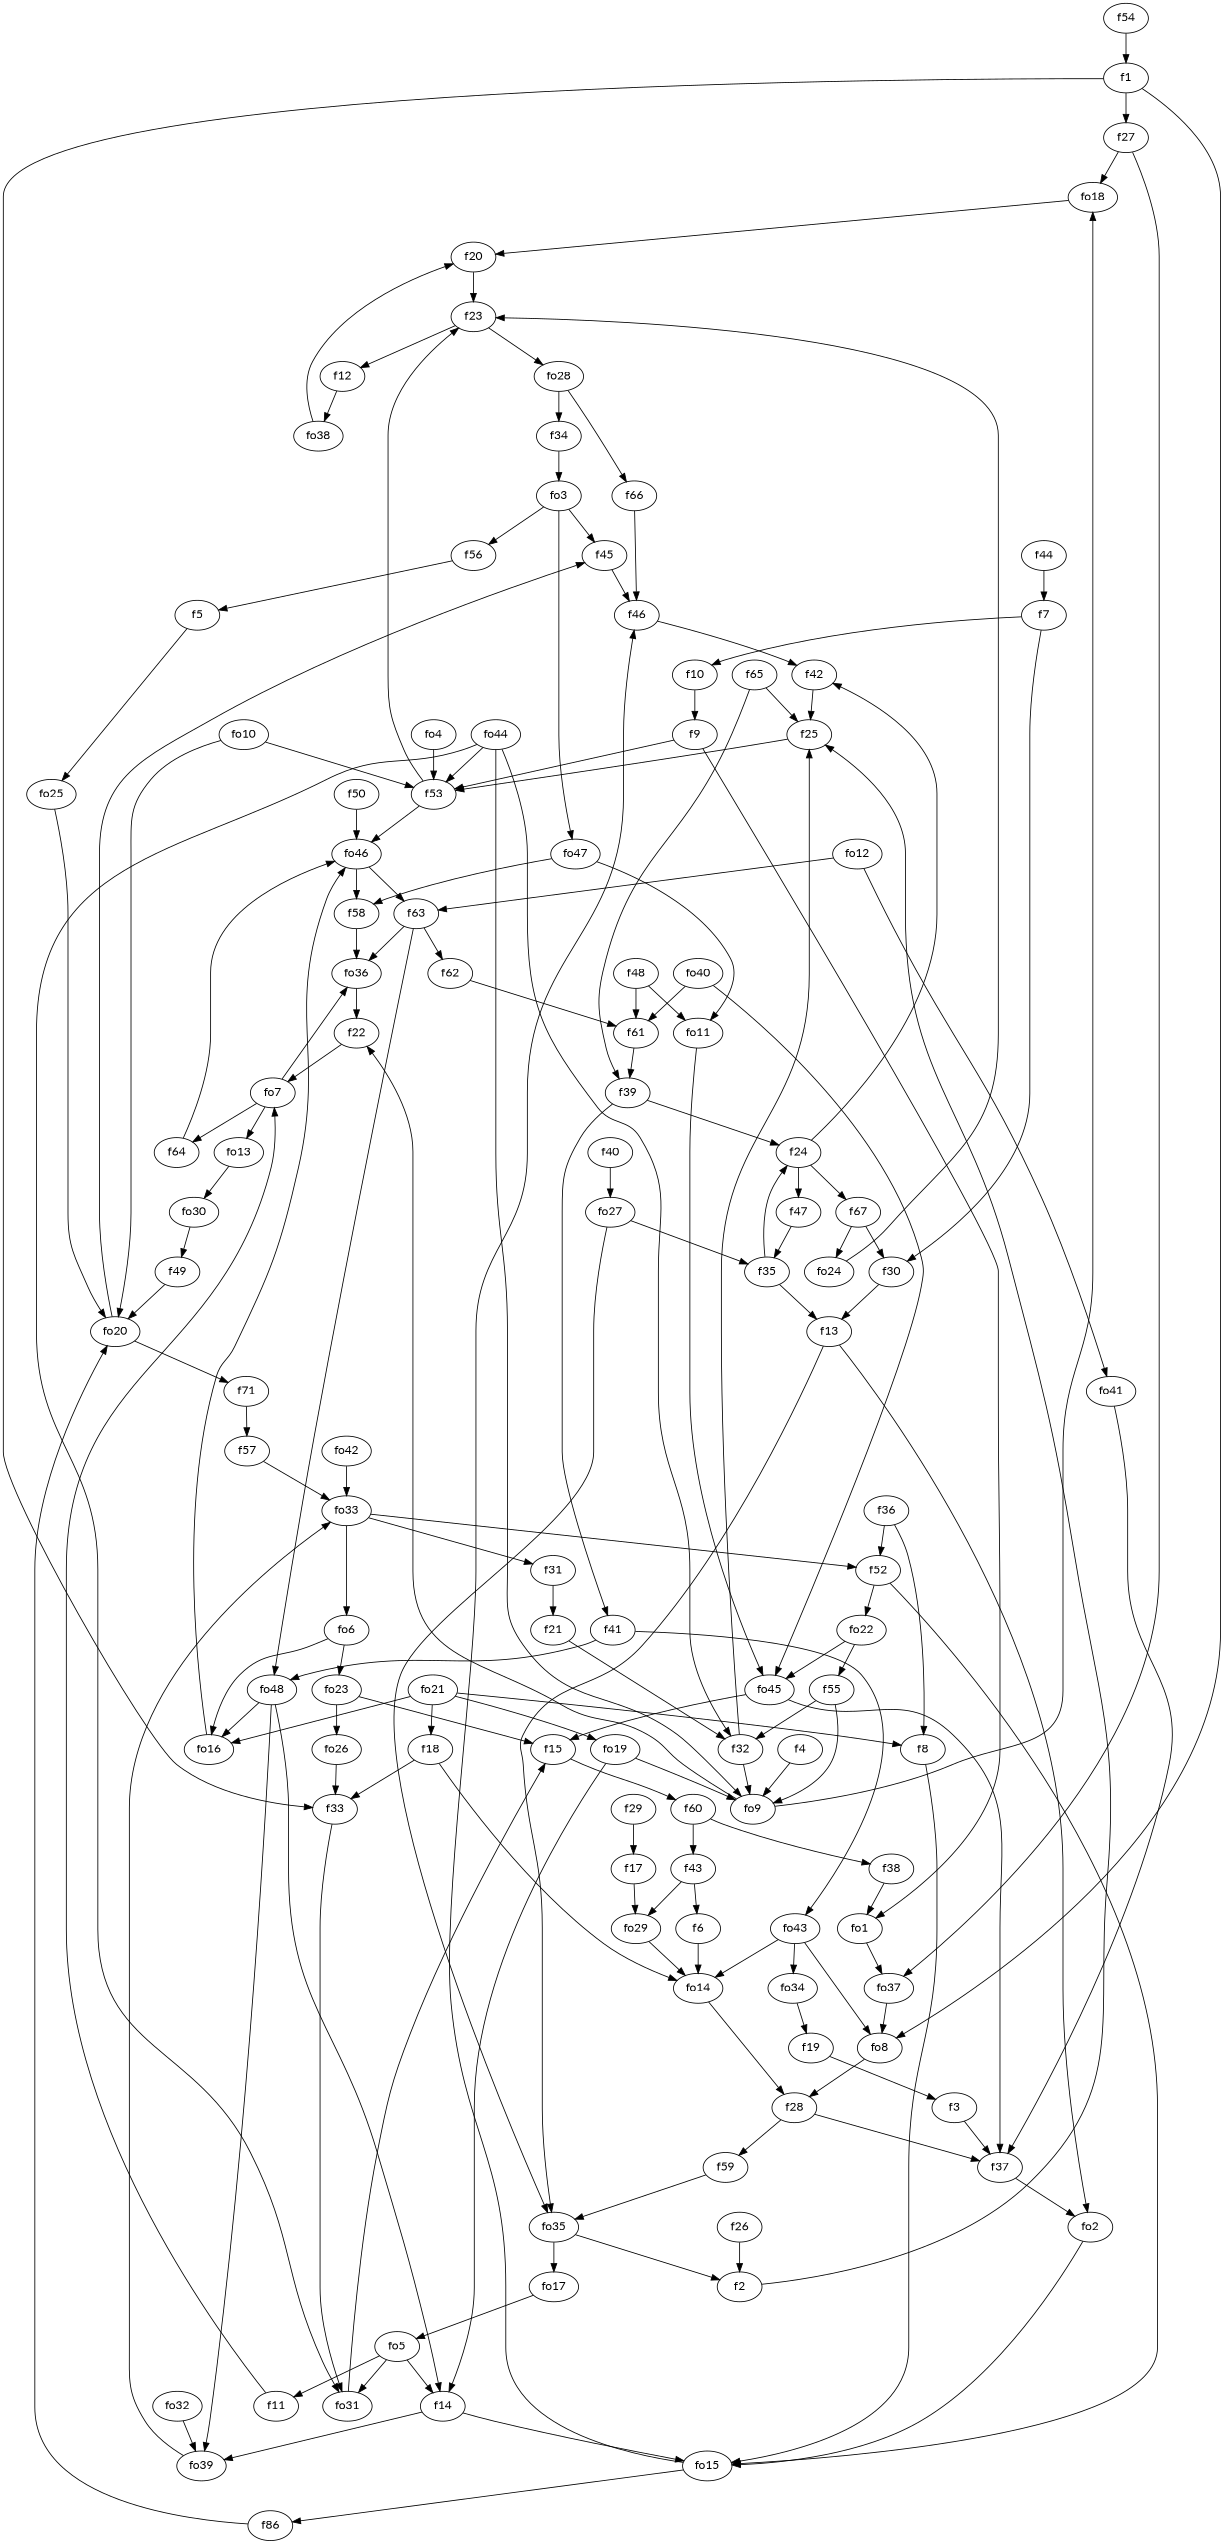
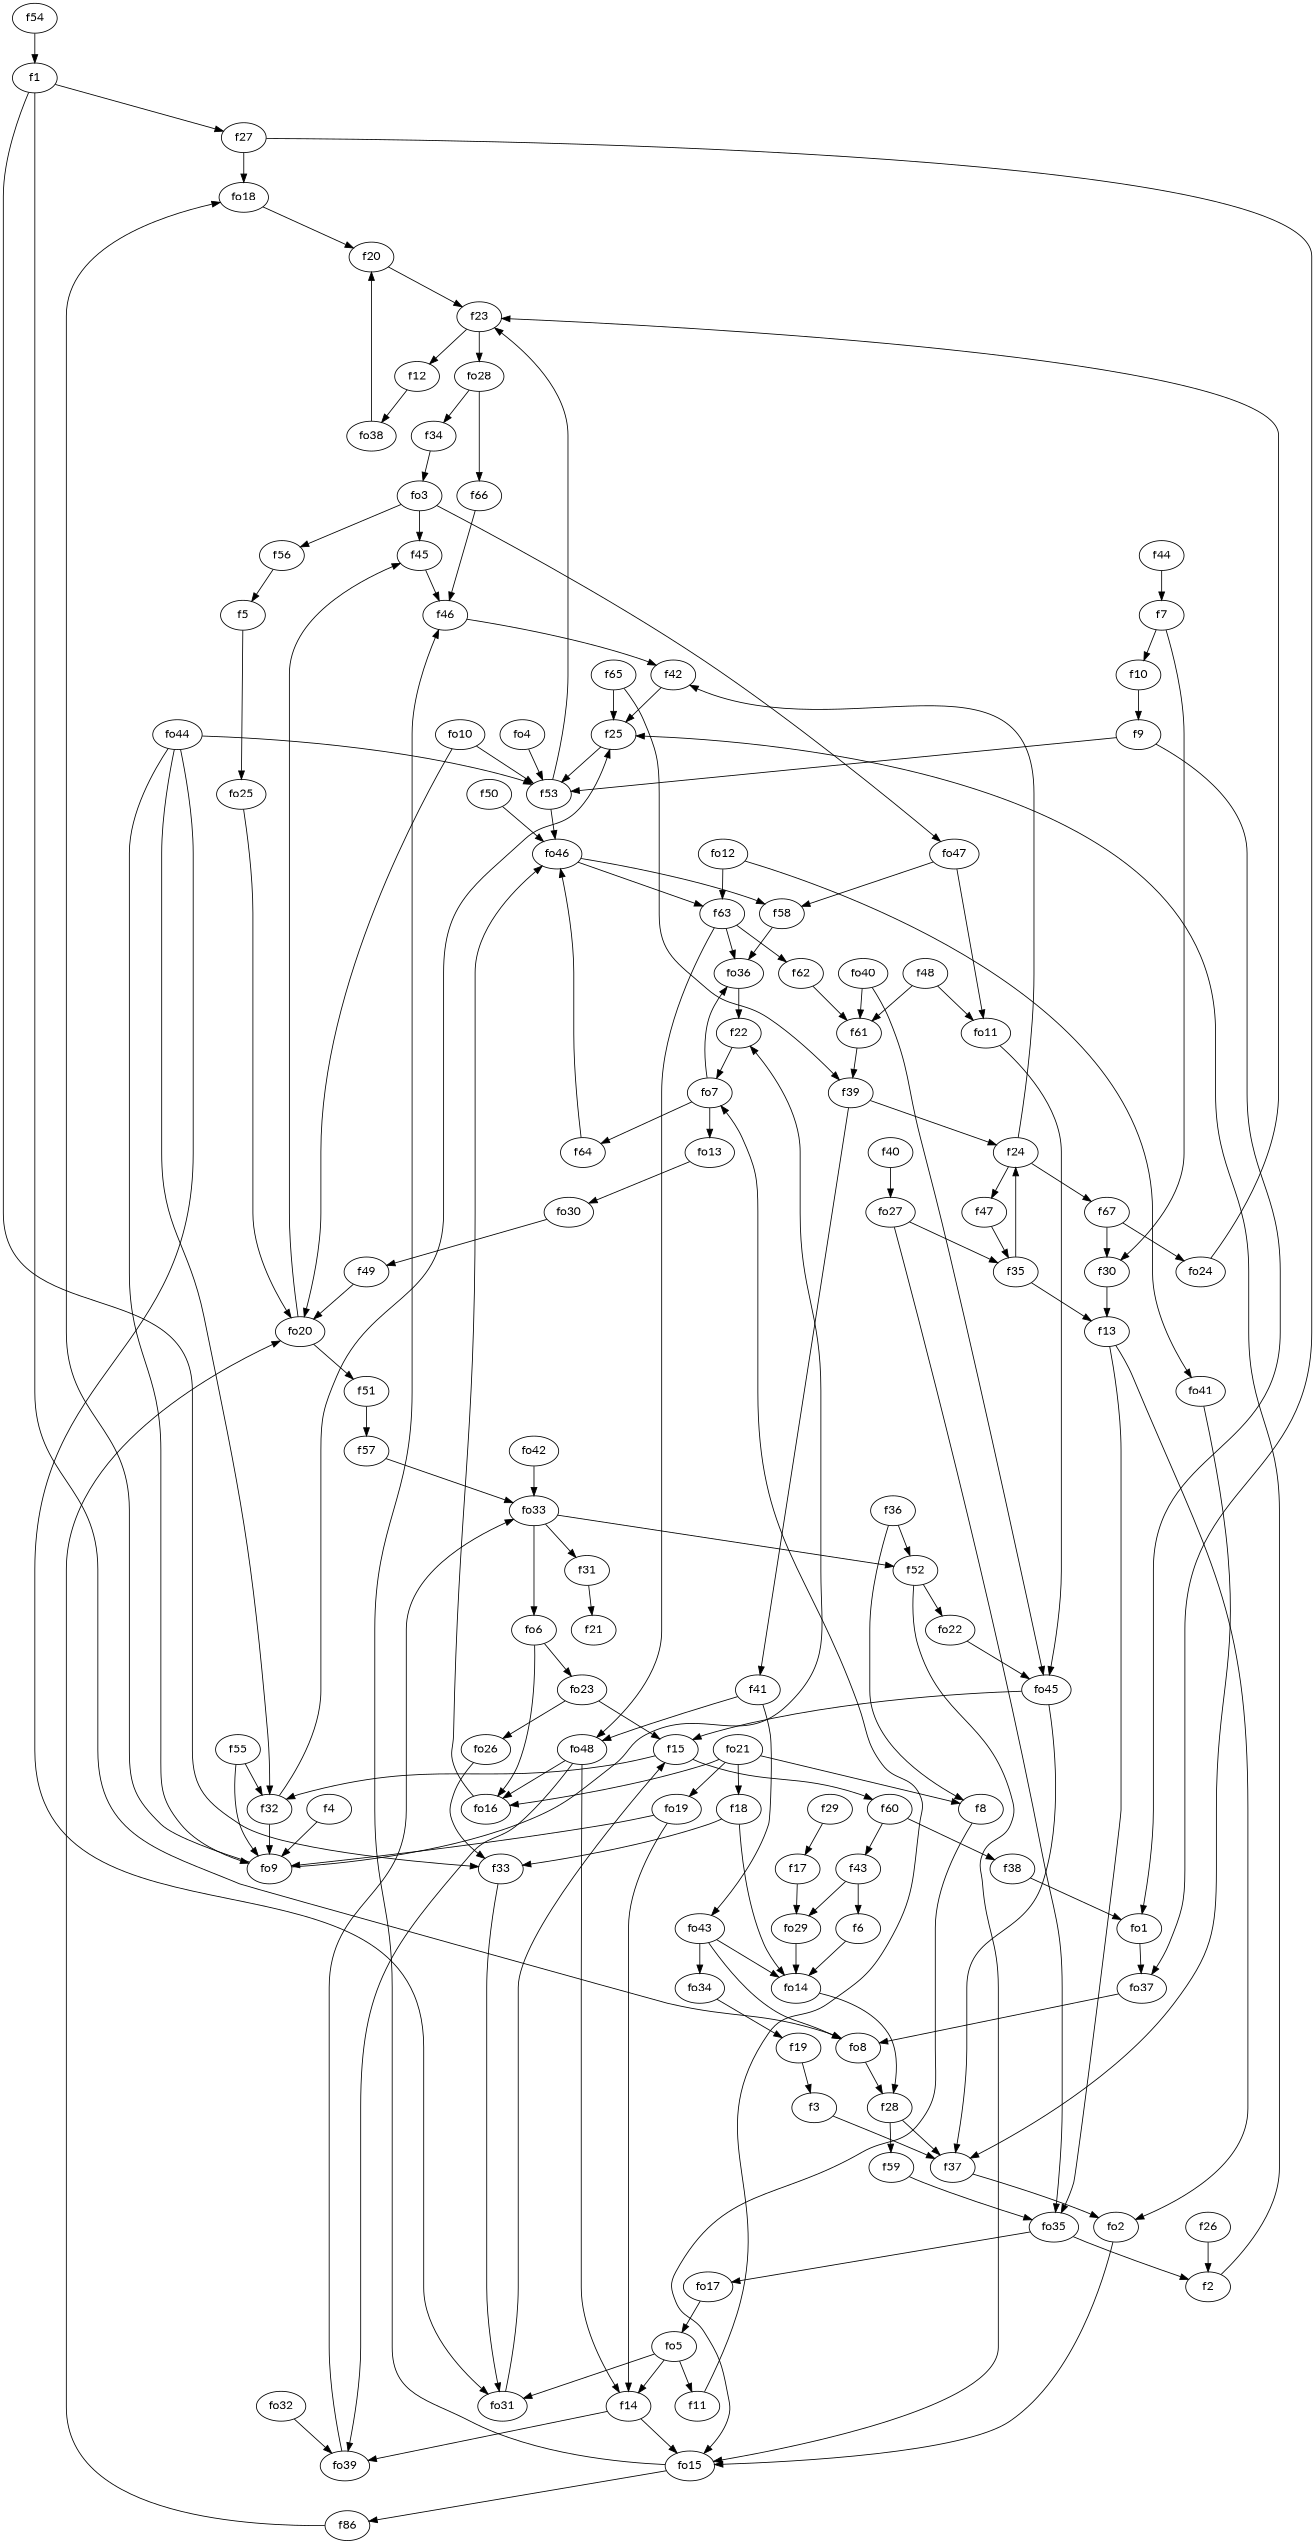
(246, 1391) -> (366, 1391)
(848, 1656) -> none
(643, 1688) -> (474, 1774)
